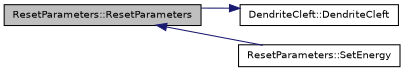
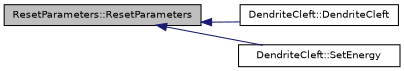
(215, 8) -> (226, 22)
(319, 56) -> (319, 56)
